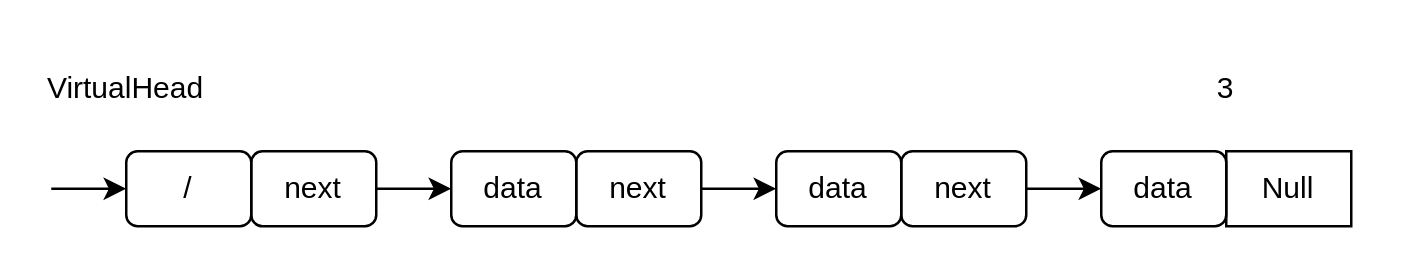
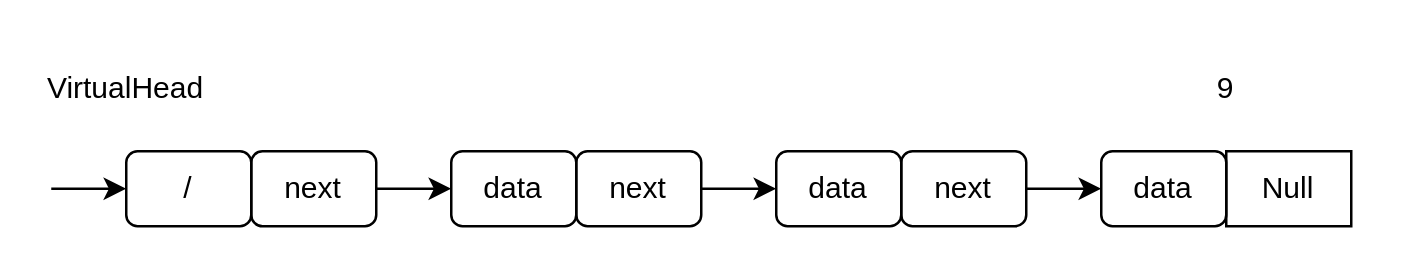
(1226, 89) -> (1226, 89)
